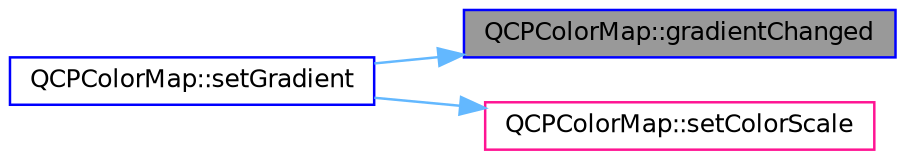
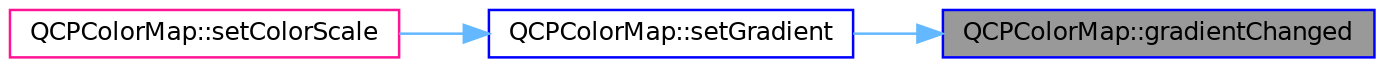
(417, 102) -> (432, 34)
